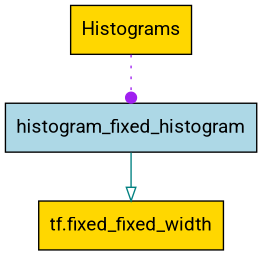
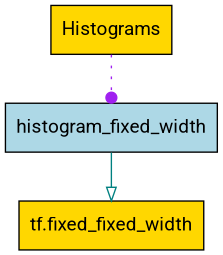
(131, 128) -> (111, 128)
